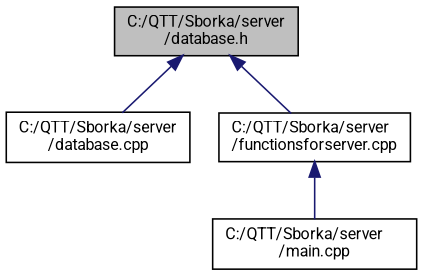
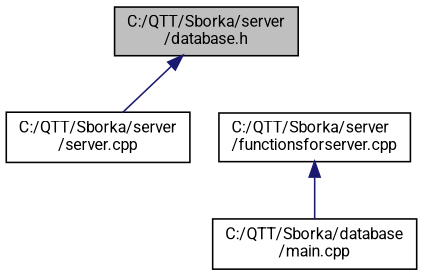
(266, 90) -> none
(98, 137) -> (98, 137)
(315, 244) -> (315, 244)
